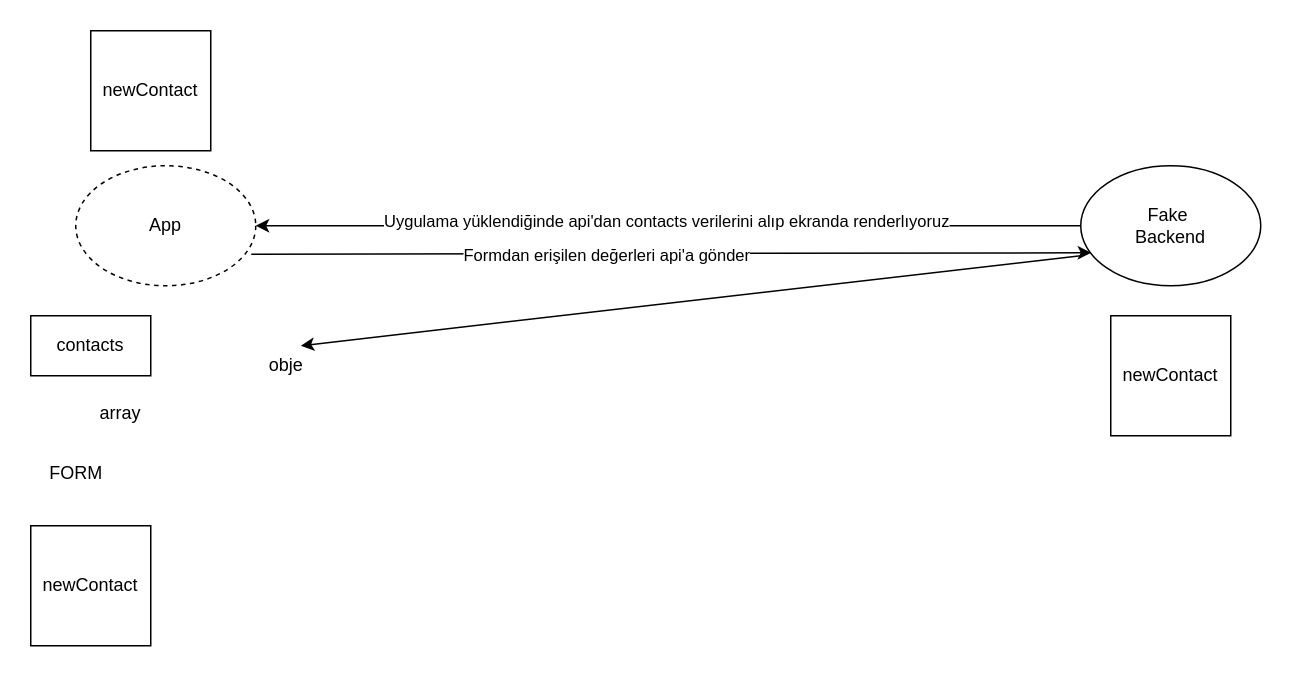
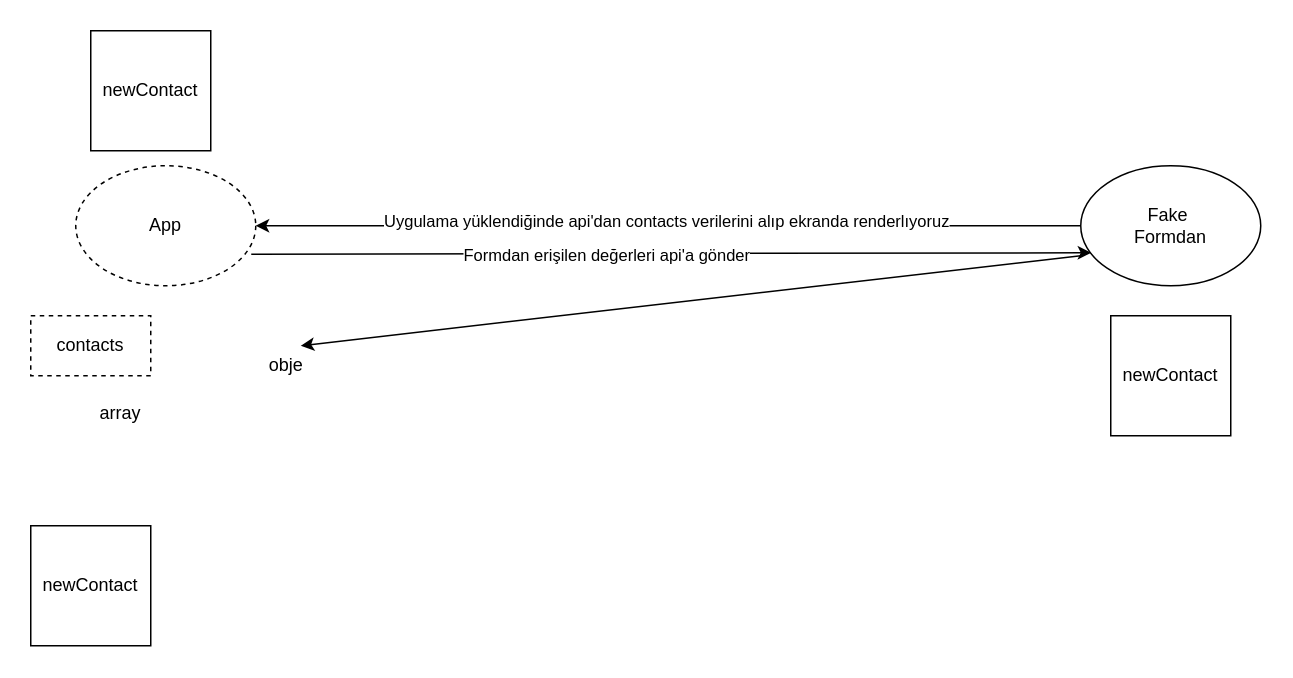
(1171, 226) -> (1171, 226)
(91, 346) -> (91, 346)
(76, 473) -> none
